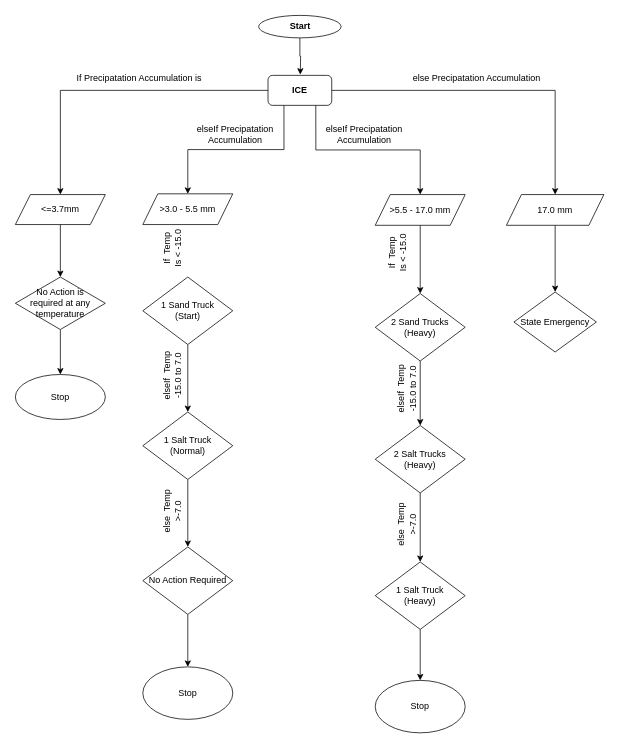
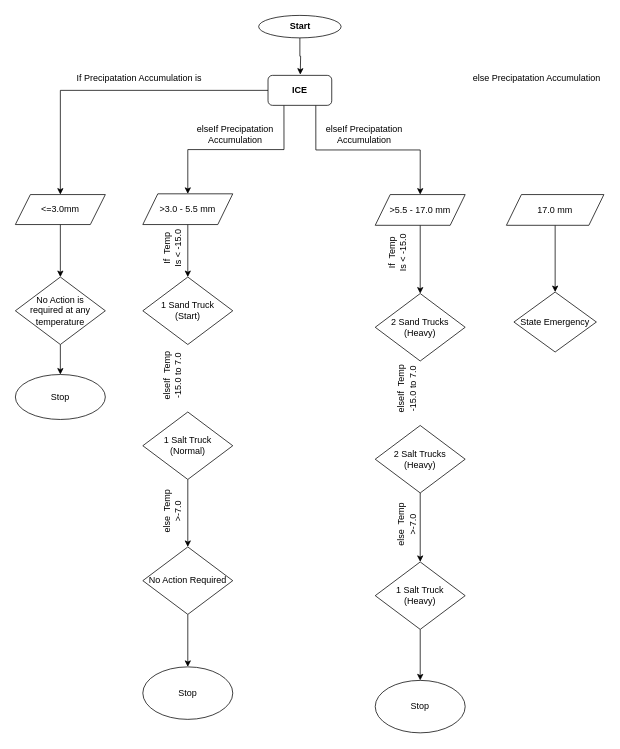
(477, 78) -> (537, 78)
(444, 90) -> none
(60, 210) -> (60, 210)
none -> (188, 248)
(60, 303) -> (60, 311)
(188, 376) -> none
(420, 390) -> none
